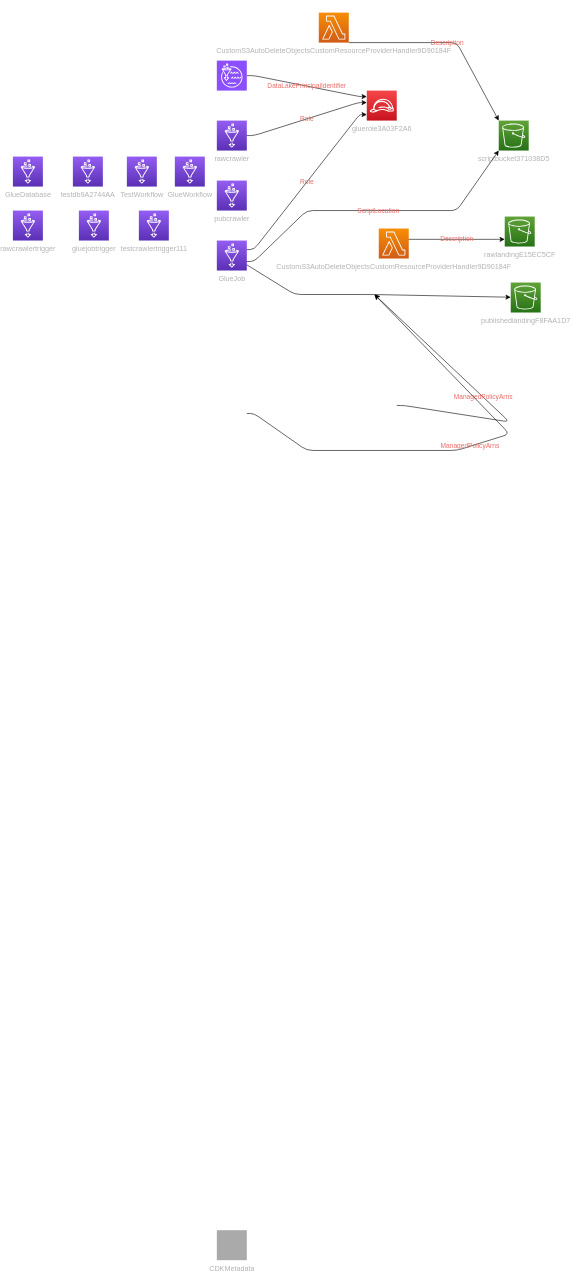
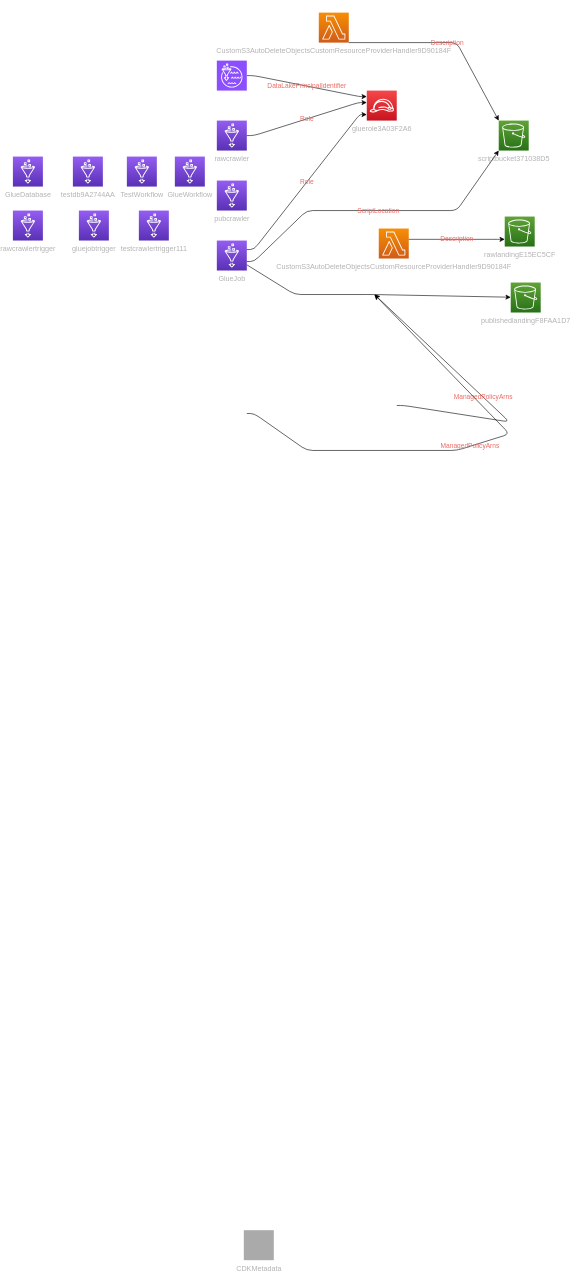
(232, 1245) -> (259, 1245)
